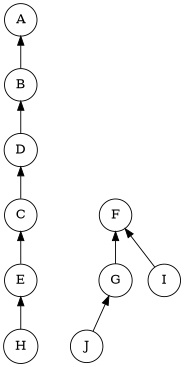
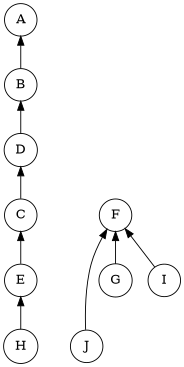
(99, 318) -> (88, 282)
